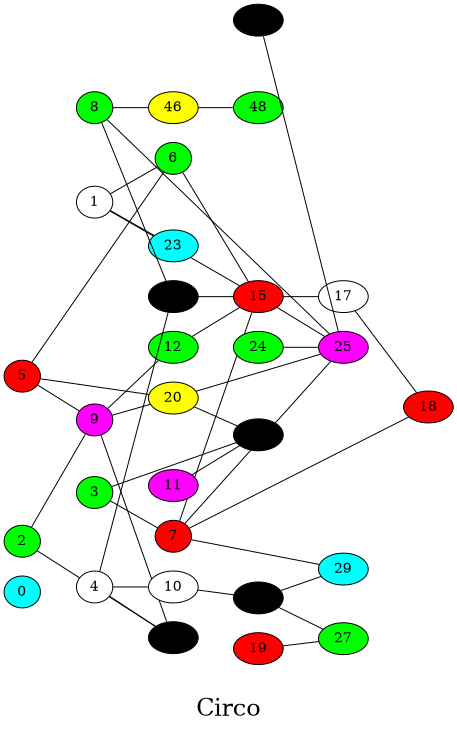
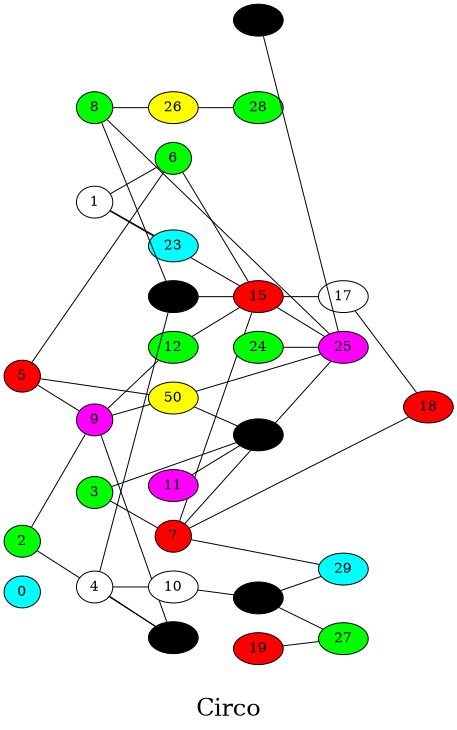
(173, 108) -> (173, 108)
(258, 108) -> (258, 108)
(173, 398) -> (173, 398)
